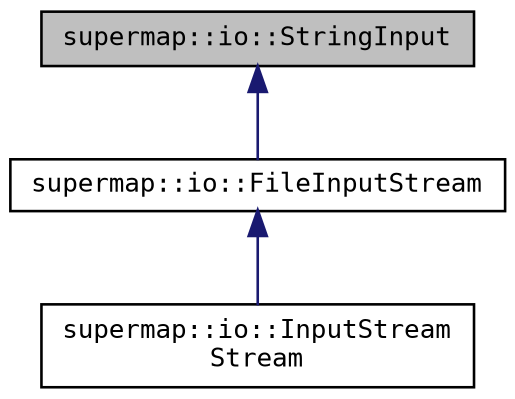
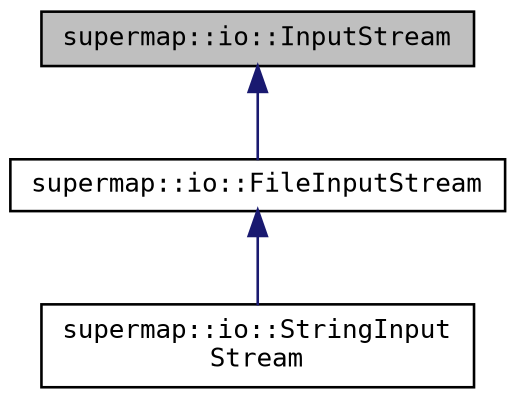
(258, 39) -> (258, 39)
(258, 346) -> (258, 346)
